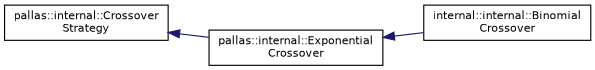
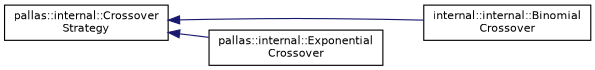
(409, 34) -> (302, 19)
